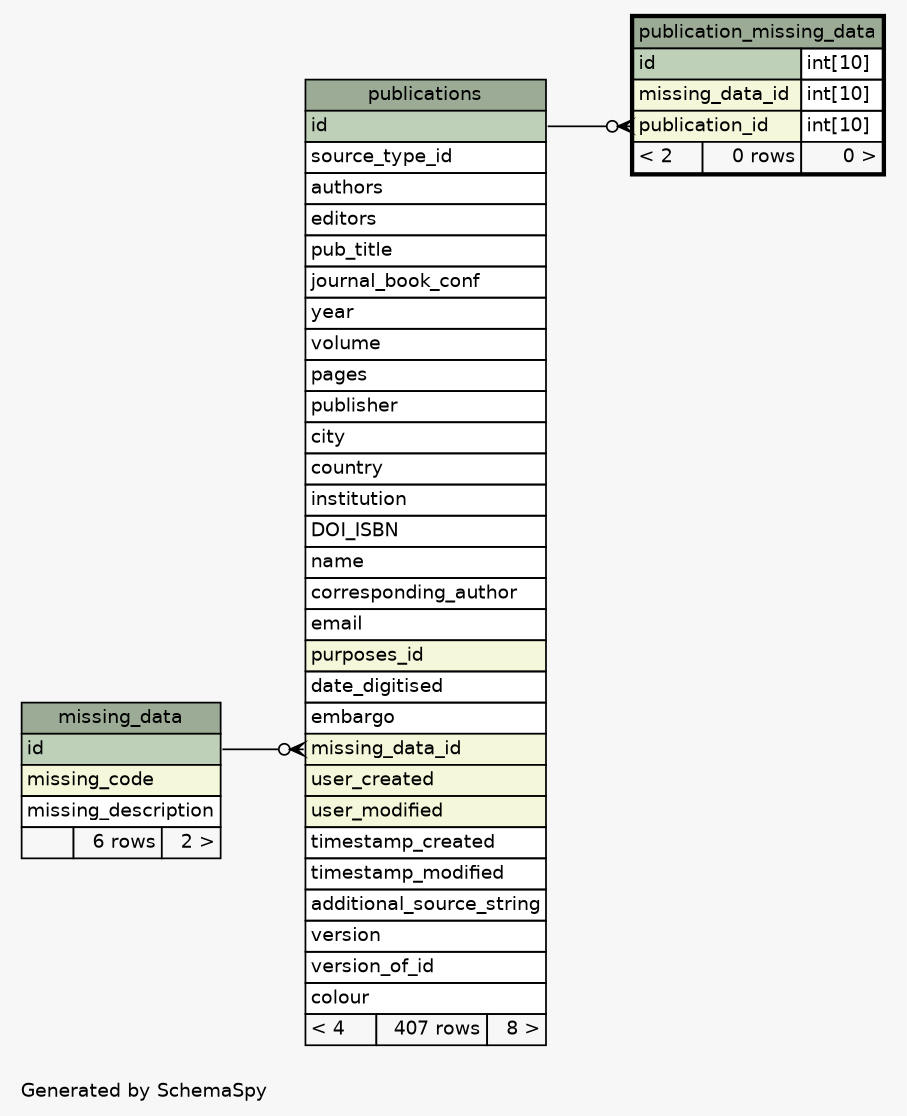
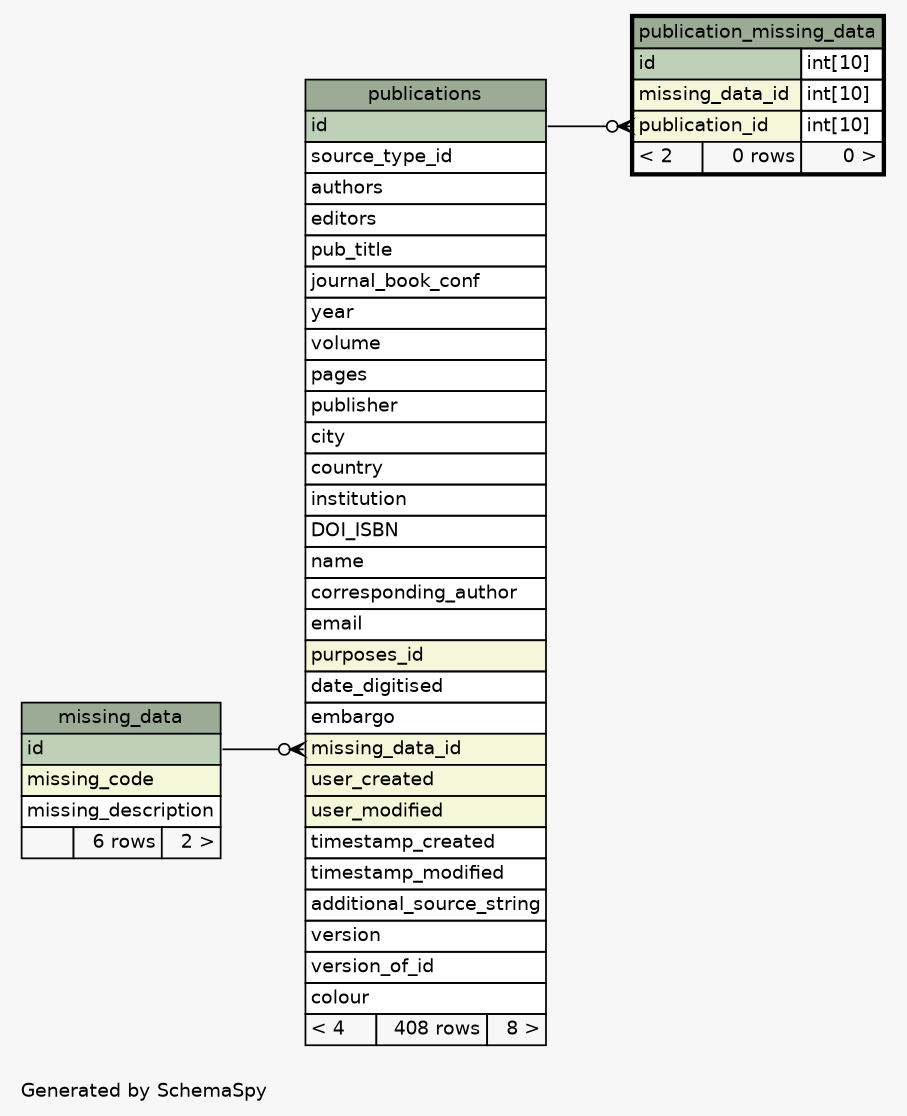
(438, 1029) -> (438, 1029)
